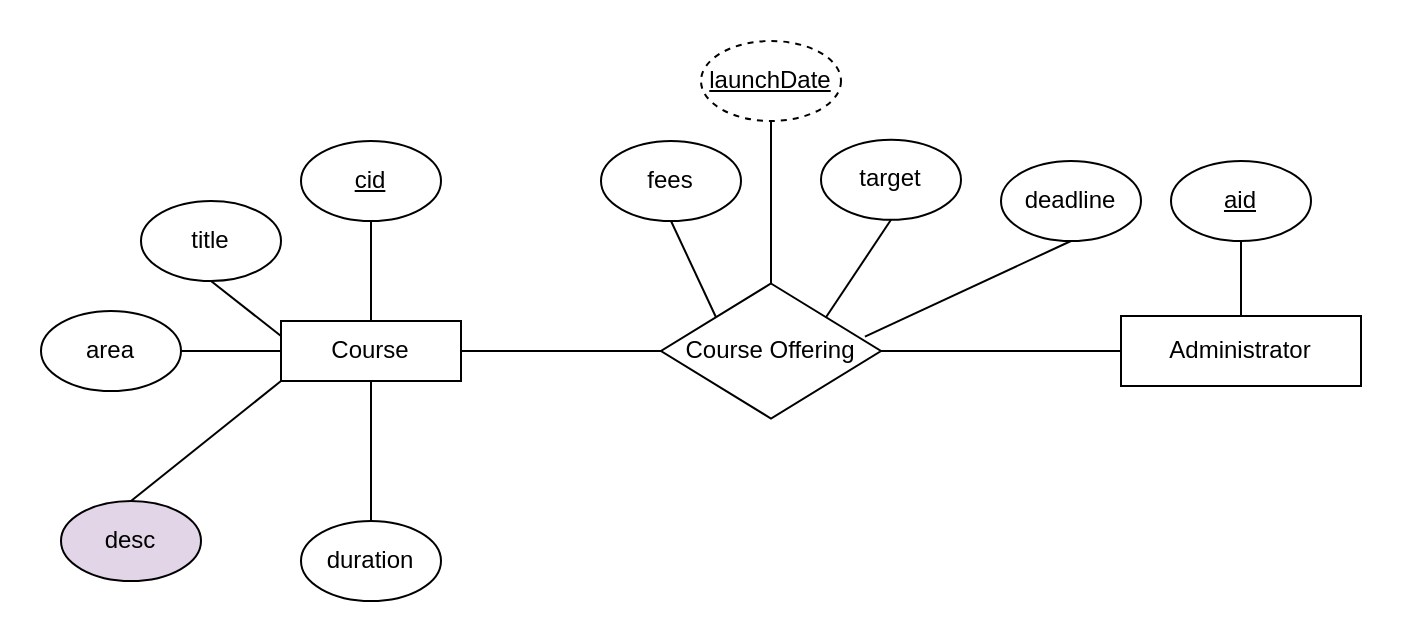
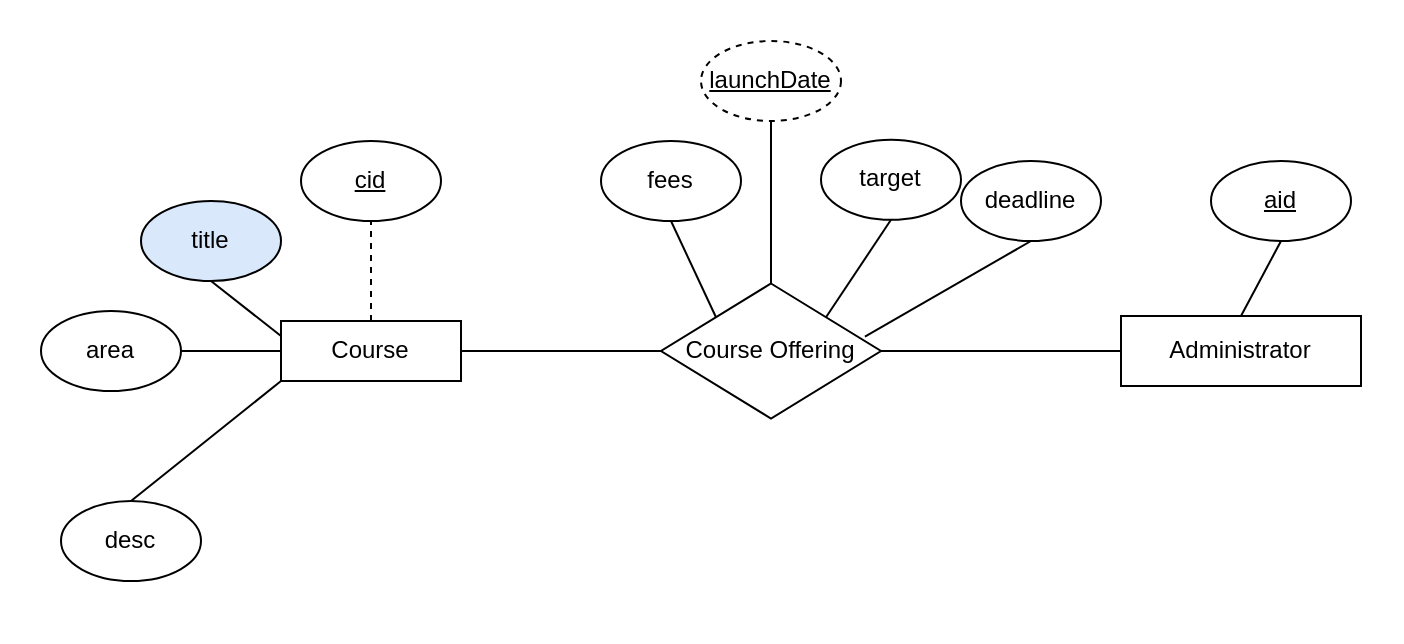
(1071, 201) -> (1031, 201)
(1241, 201) -> (1281, 201)
(211, 241) -> (211, 241)
(371, 271) -> (371, 271)
(371, 451) -> none
(131, 541) -> (131, 541)
(371, 561) -> none
